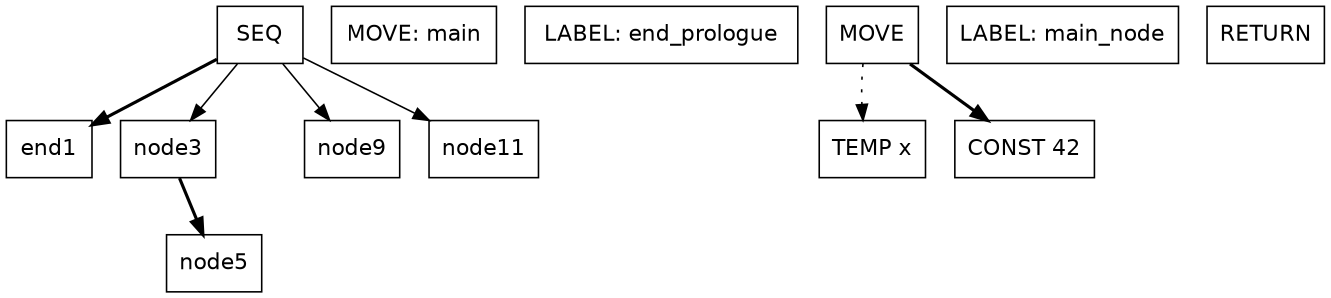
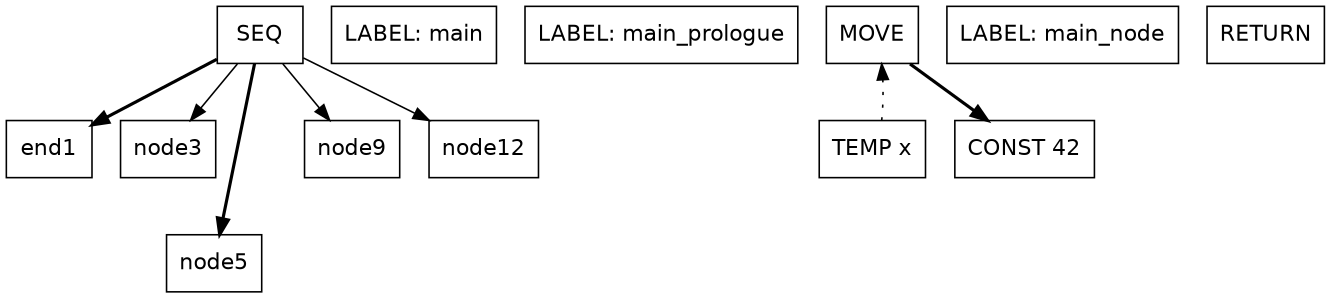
(414, 35) -> (414, 35)
(661, 35) -> (661, 35)
(862, 84) -> (883, 100)
(484, 149) -> (484, 149)
(188, 199) -> (239, 141)
